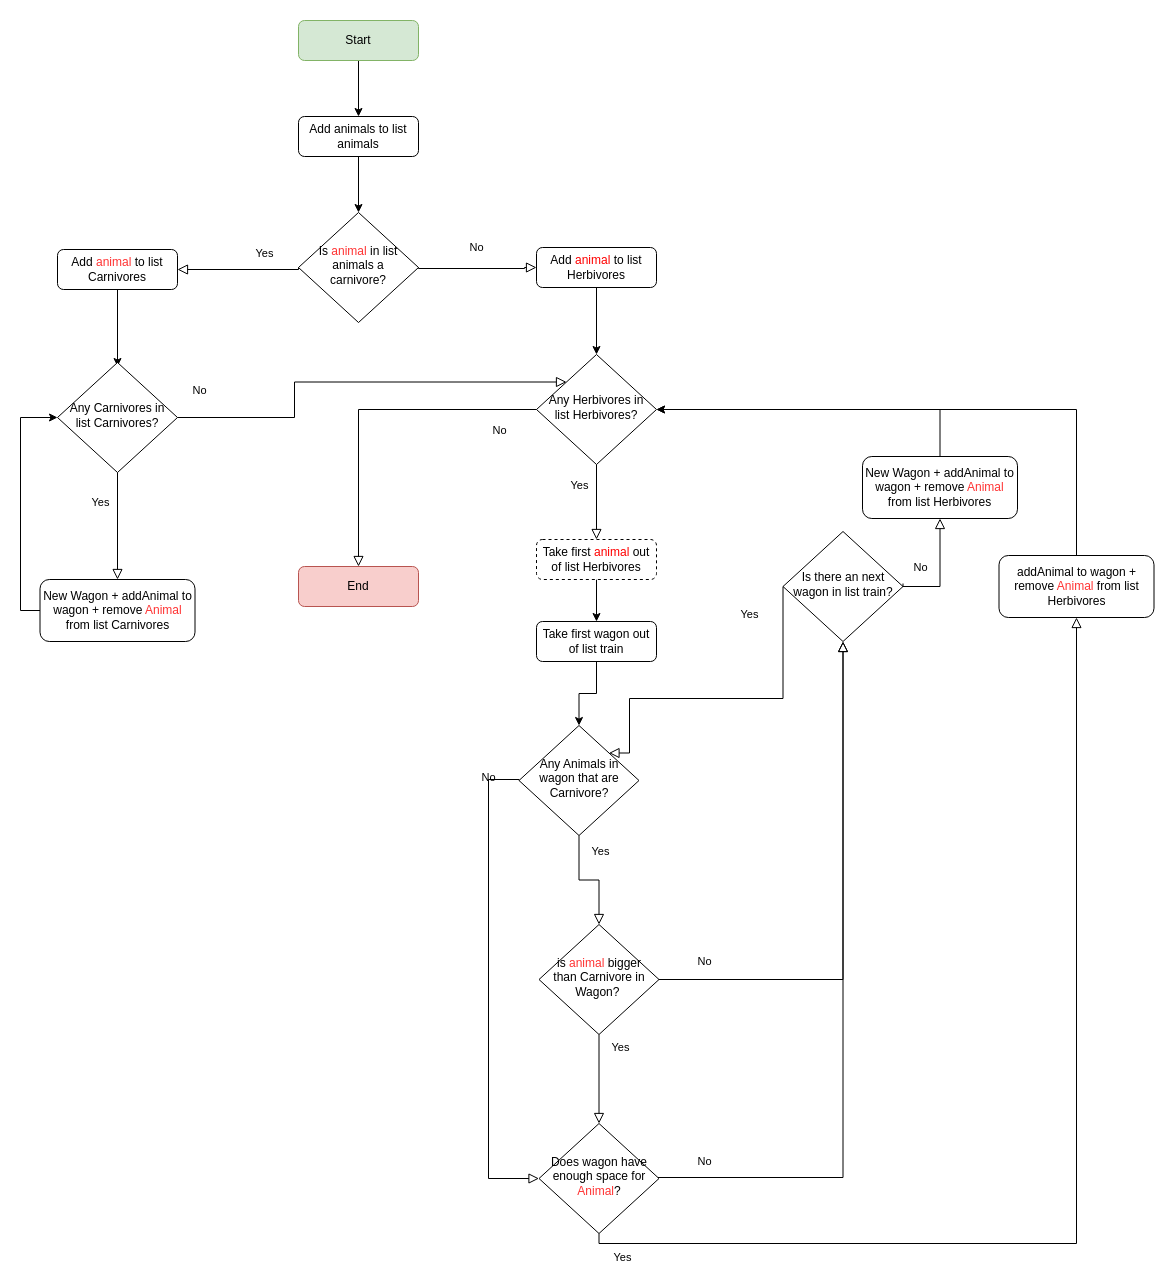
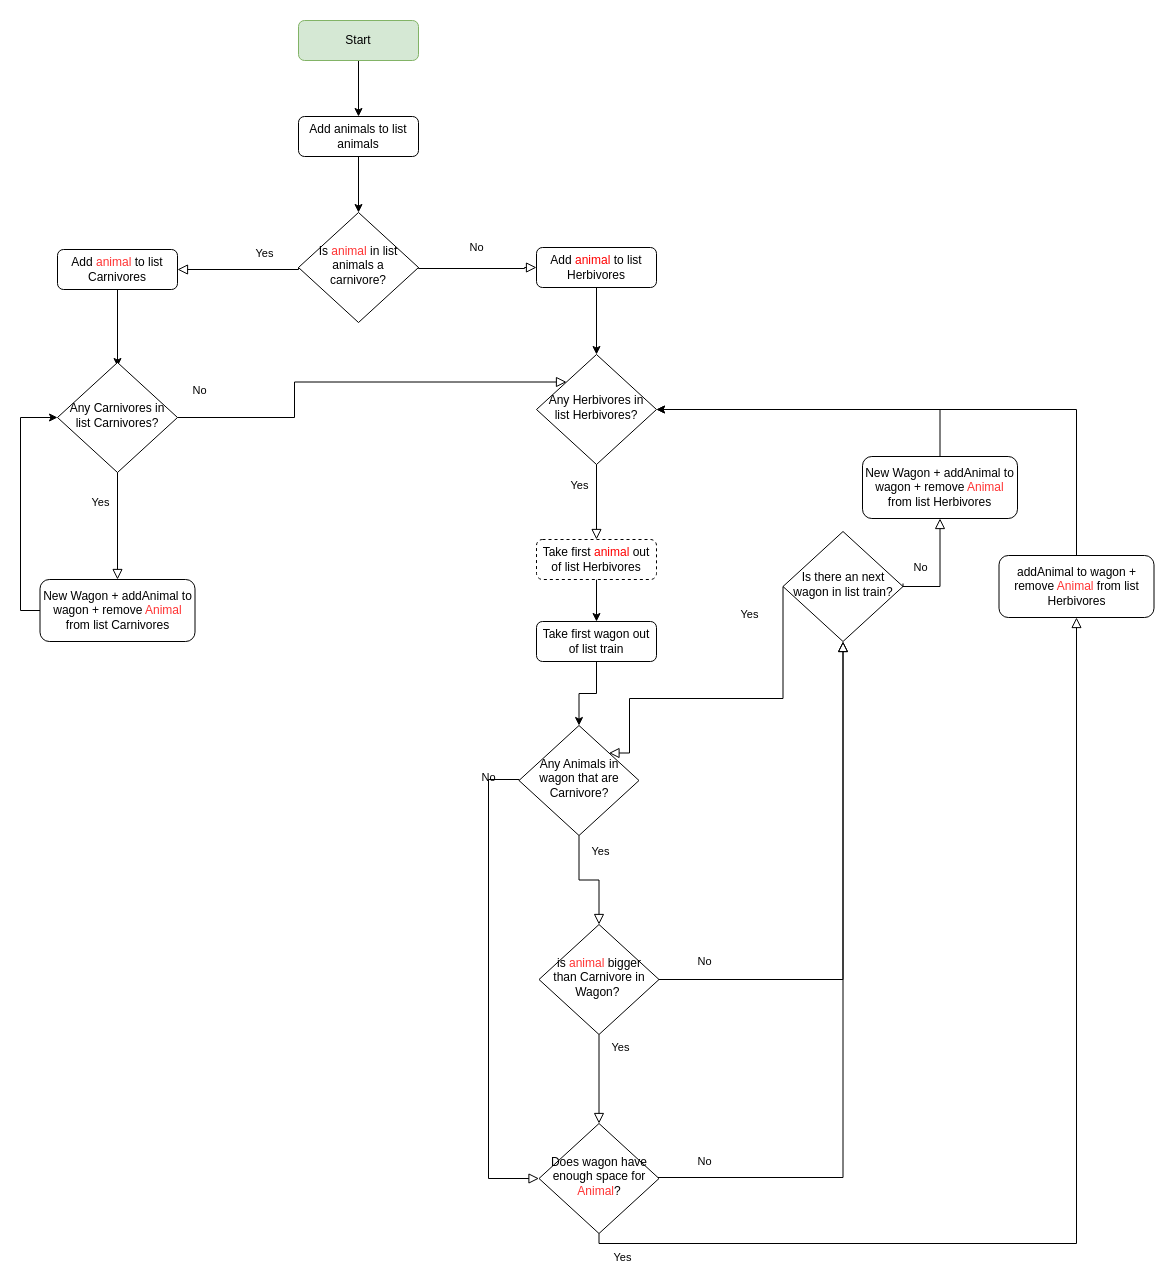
(375, 410) -> none
(359, 587) -> none
